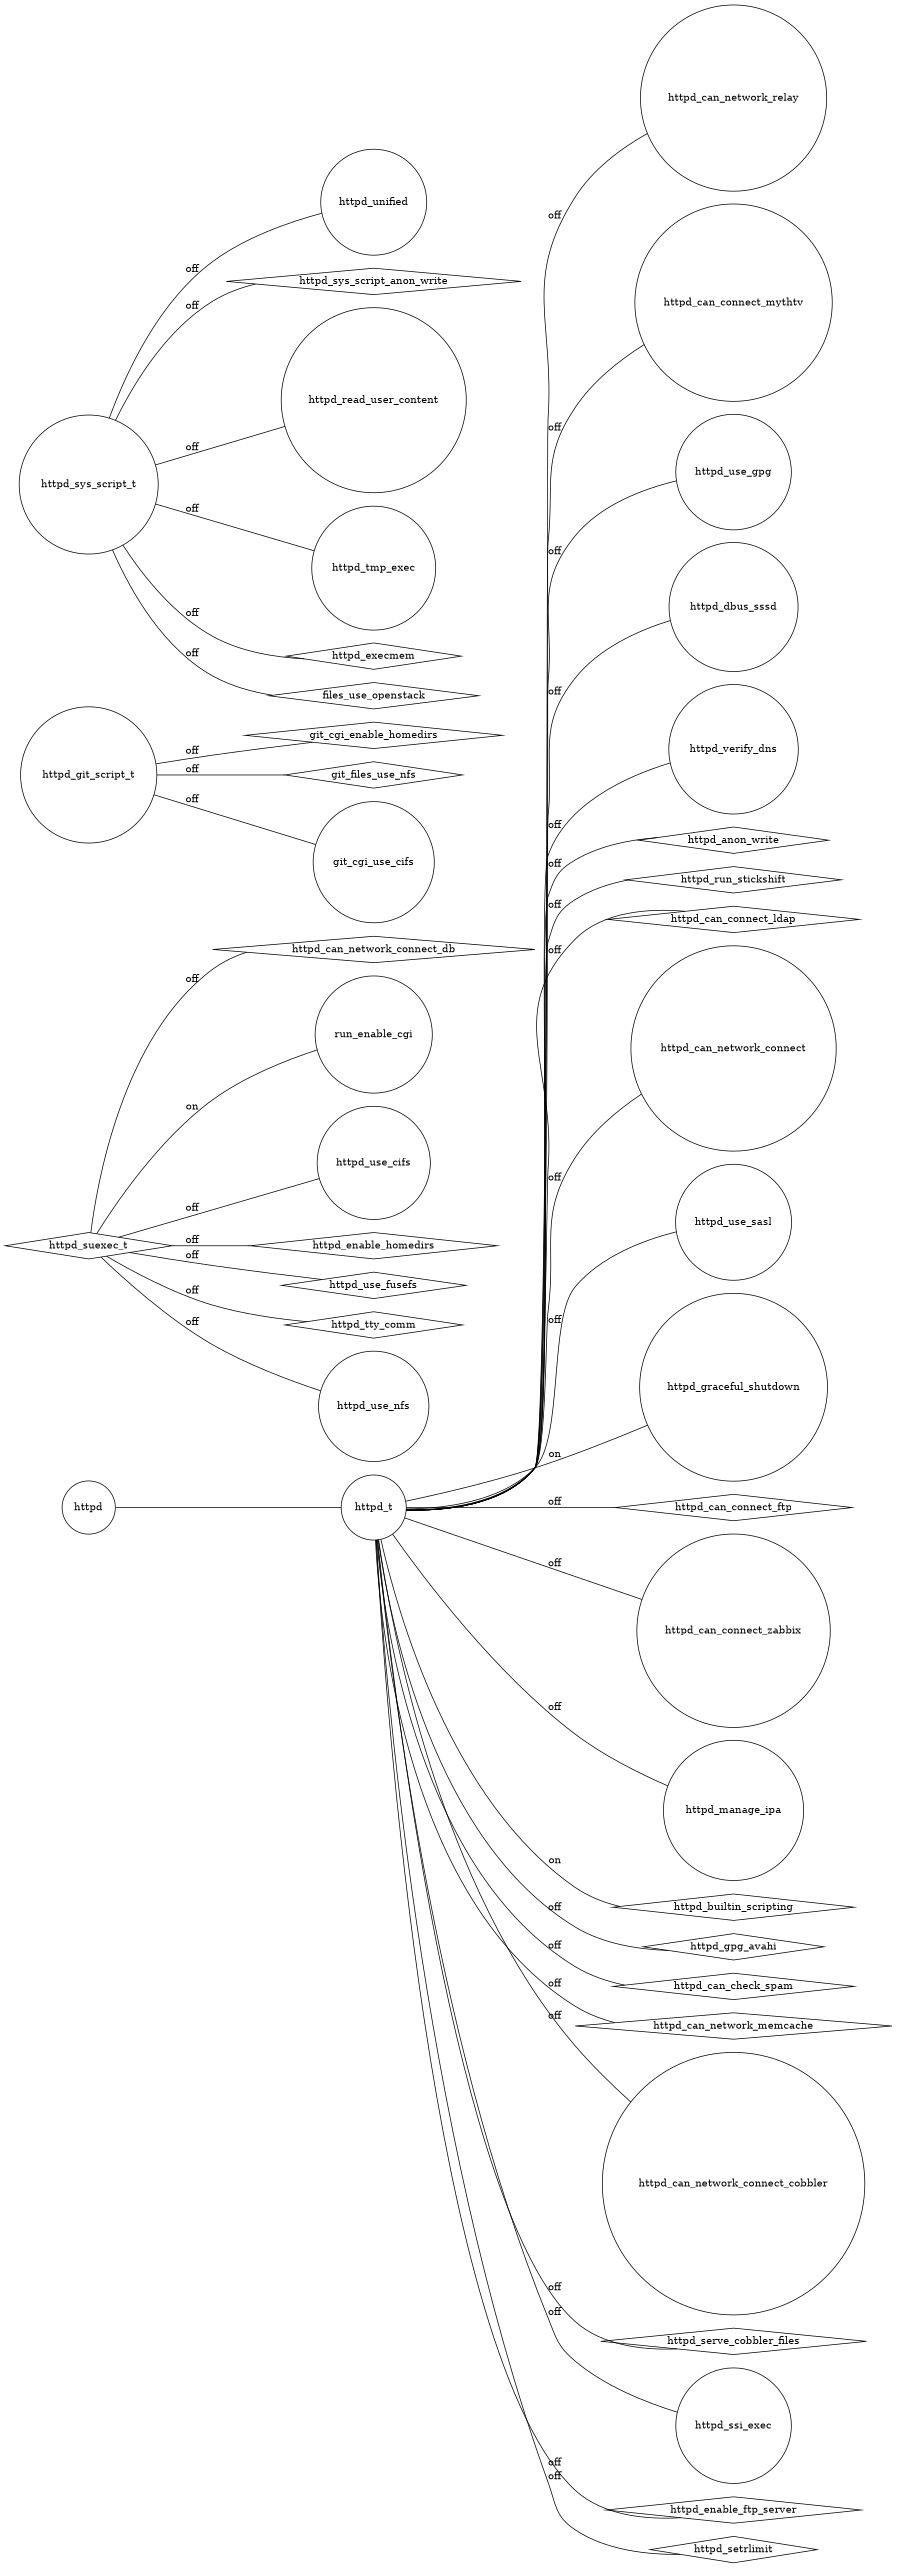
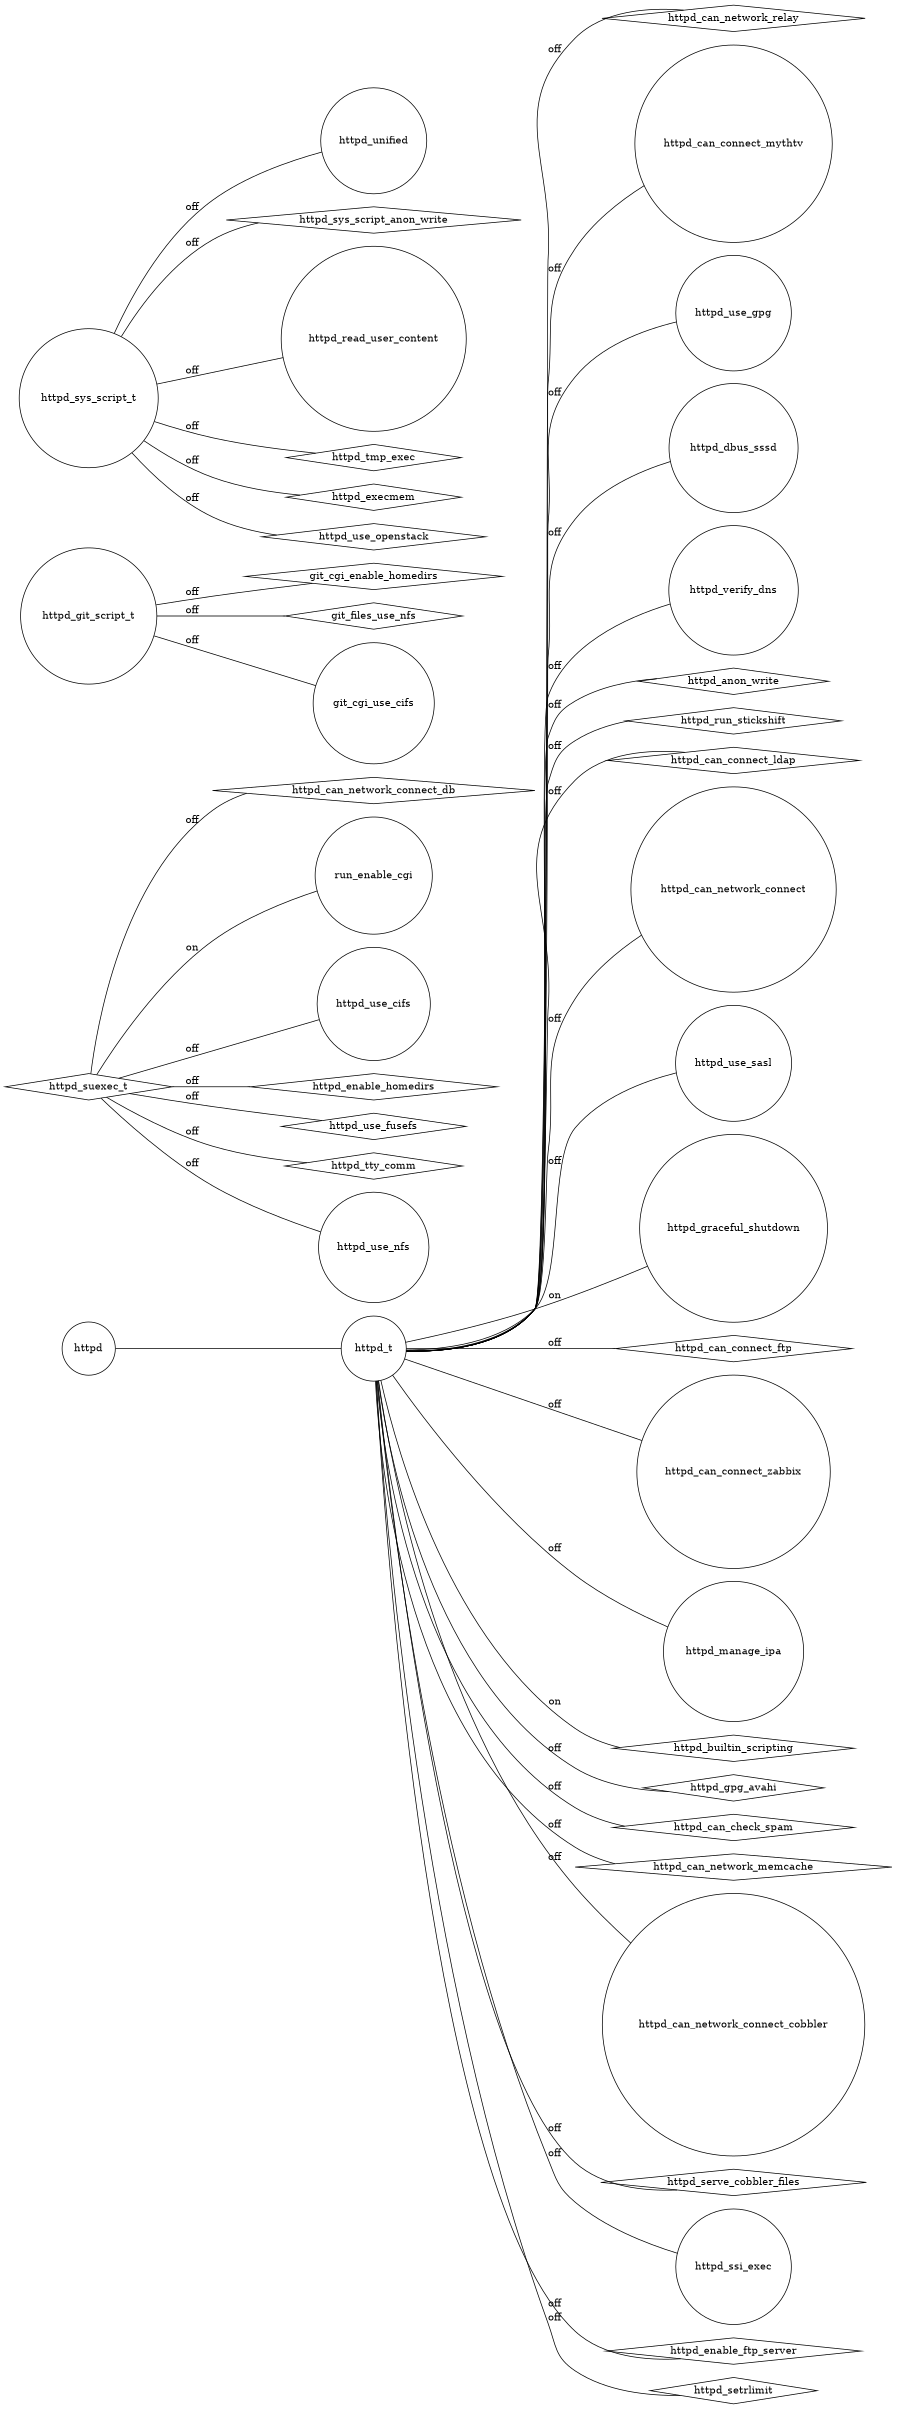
(734, 98) -> (734, 18)
(374, 568) -> (374, 458)
(374, 696) -> (374, 537)
